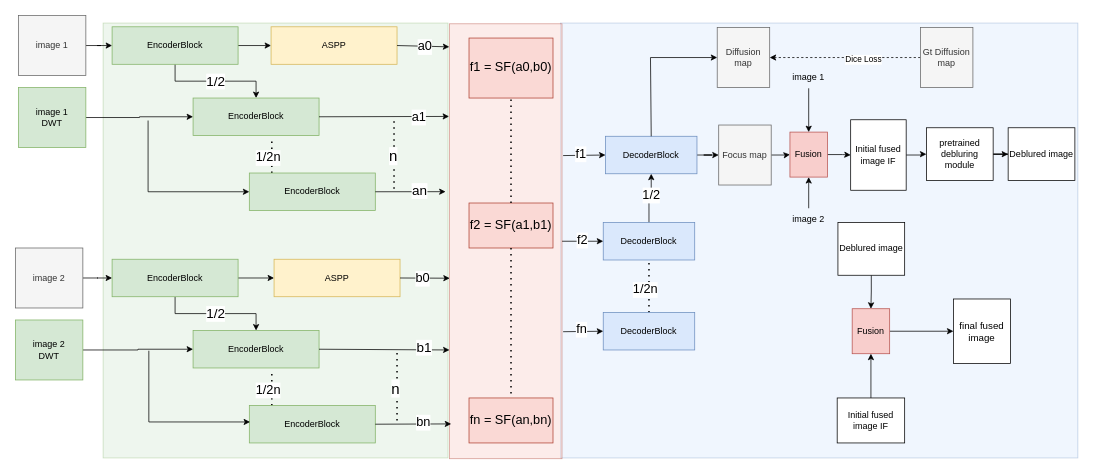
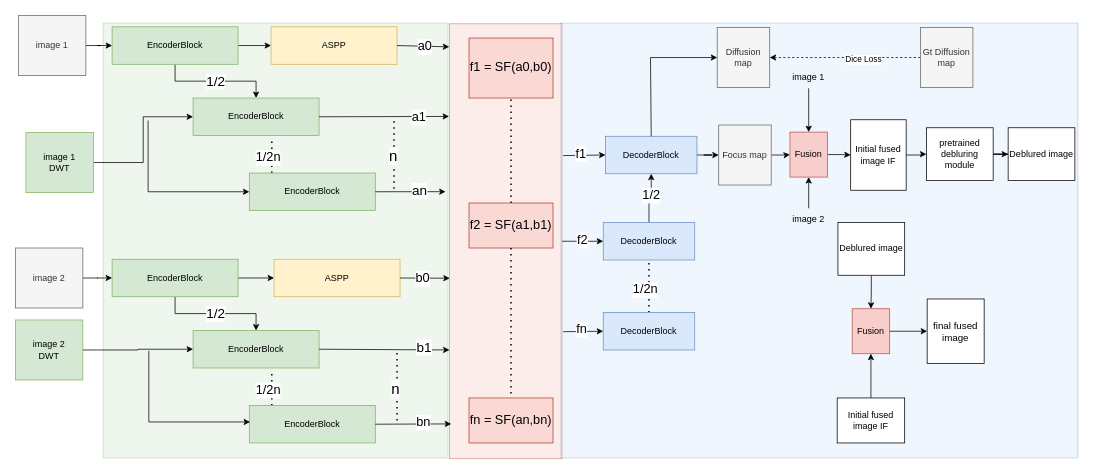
(52, 117) -> (60, 162)
(982, 331) -> (956, 331)
